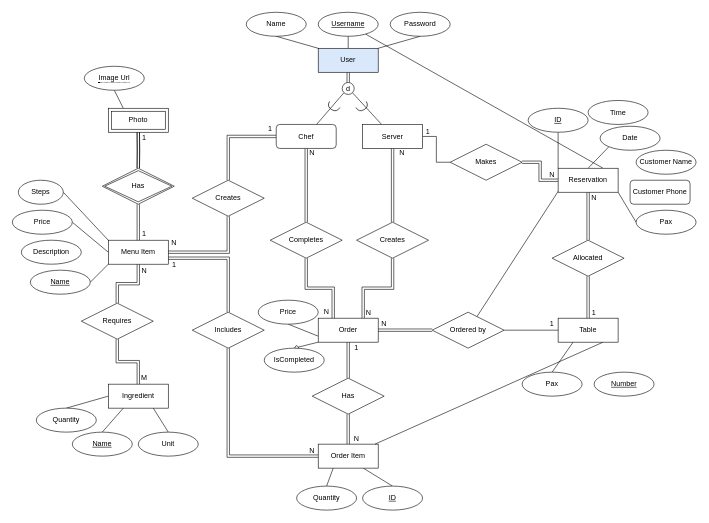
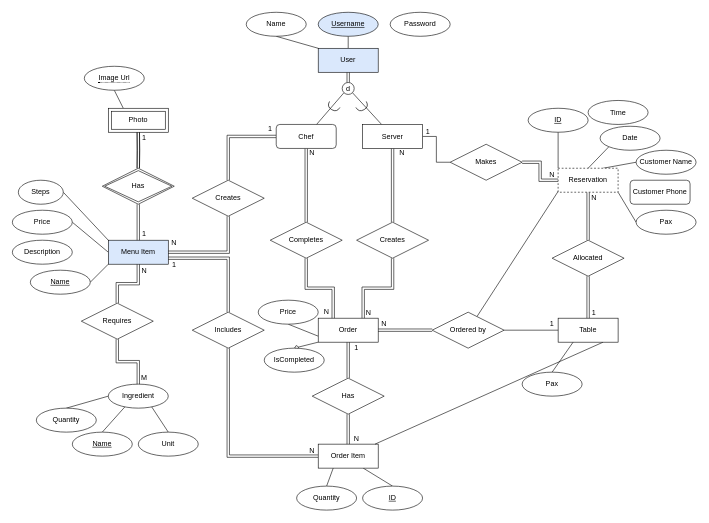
(348, 24) -> (348, 24)
(399, 42) -> none
(484, 101) -> (619, 165)
(588, 180) -> (588, 180)
(51, 252) -> (42, 252)
(138, 252) -> (138, 252)
(624, 384) -> none
(138, 396) -> (138, 396)
